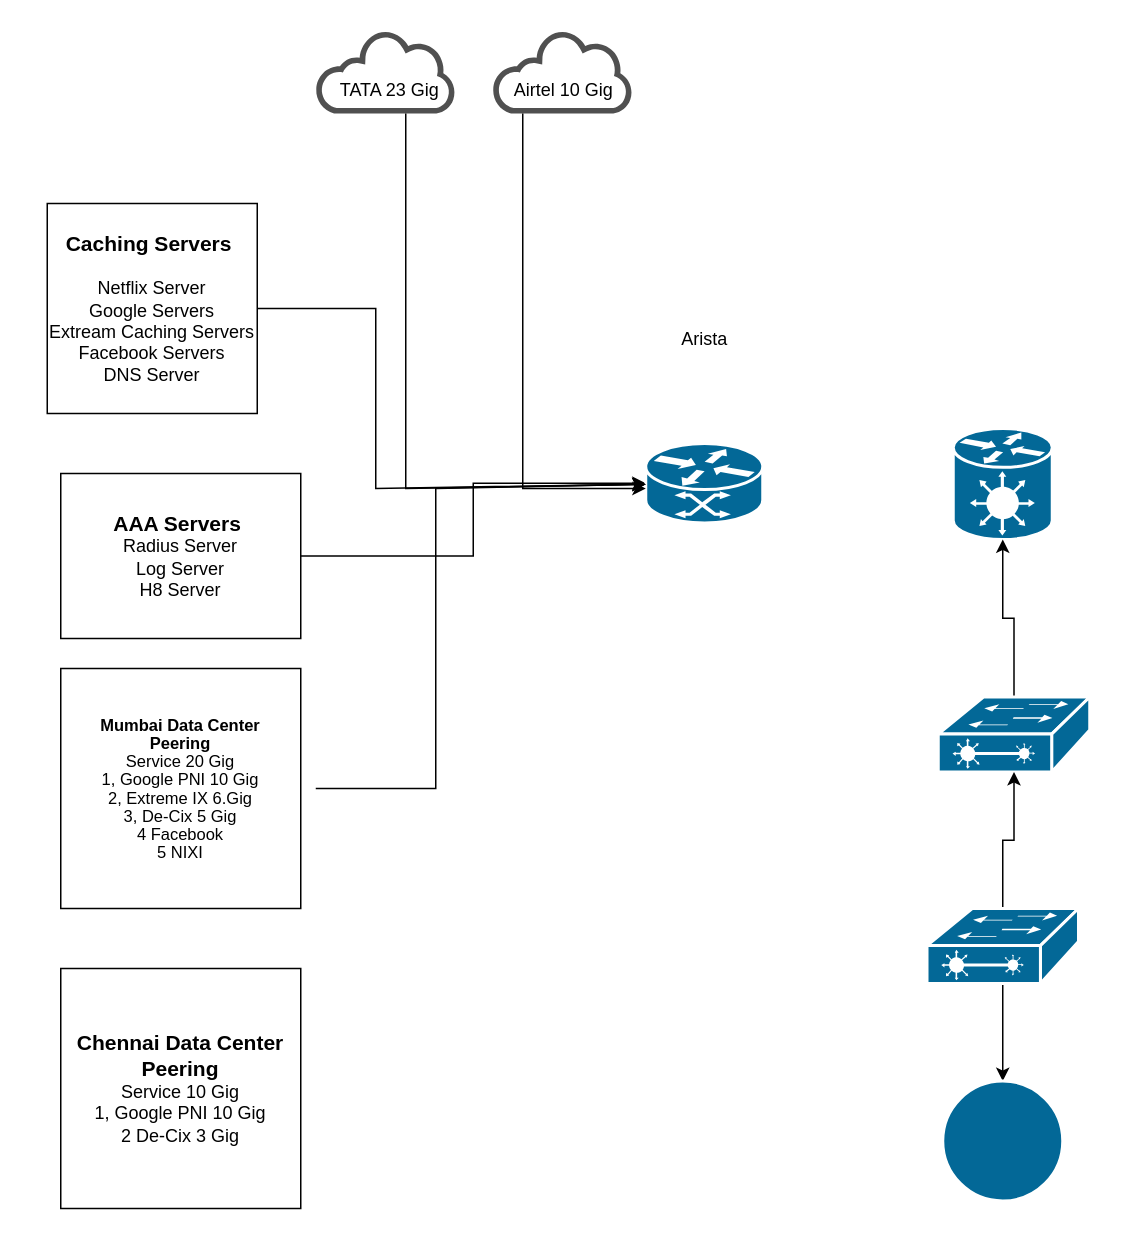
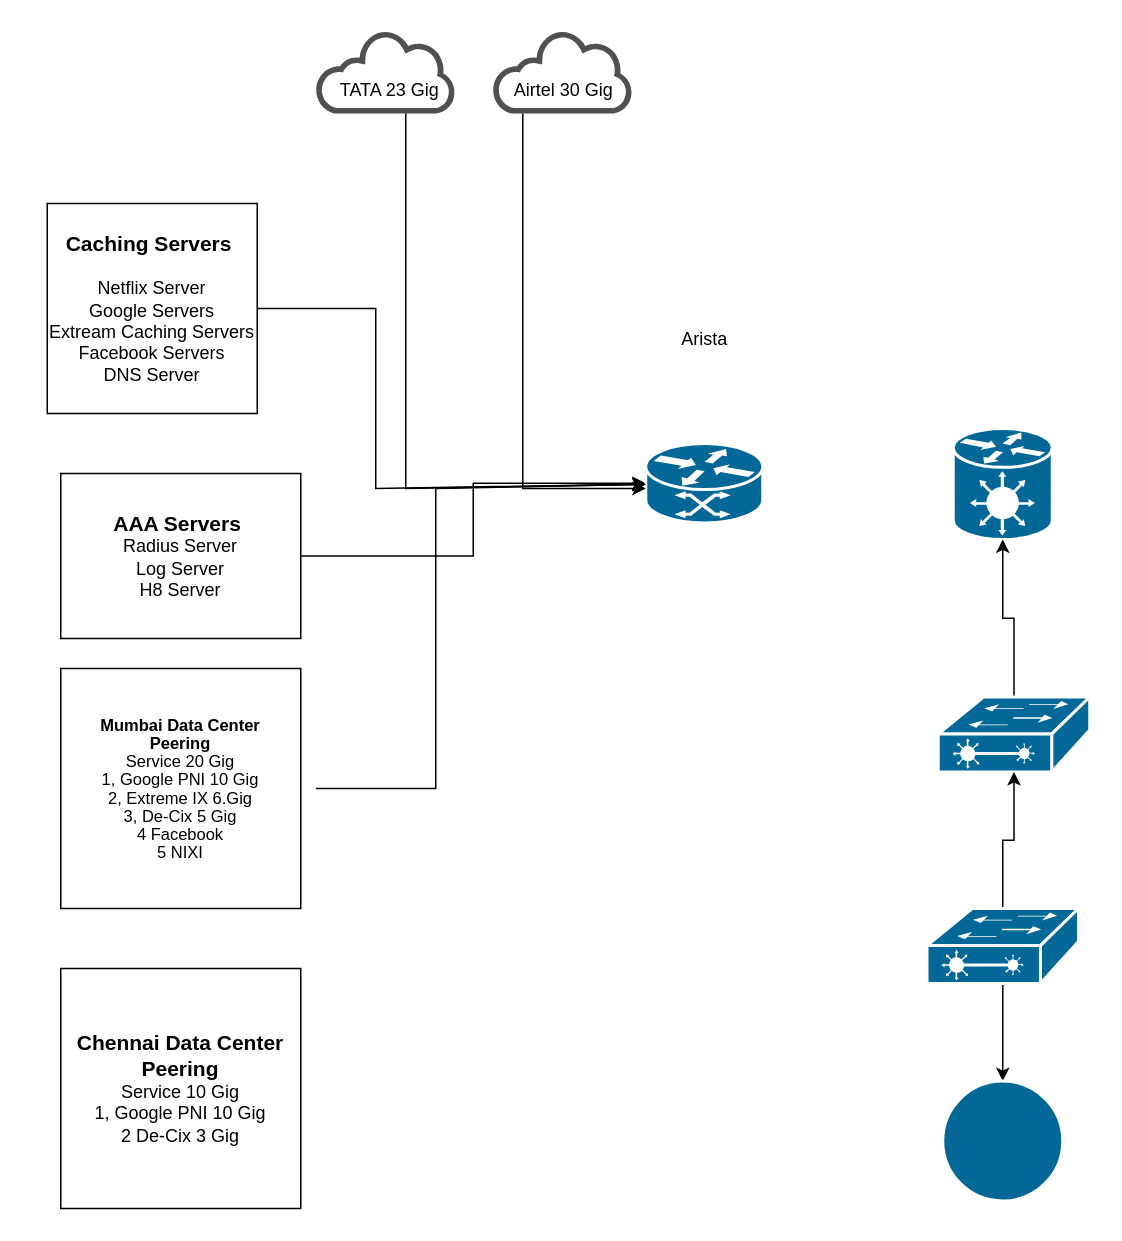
(564, 91) -> (564, 91)
